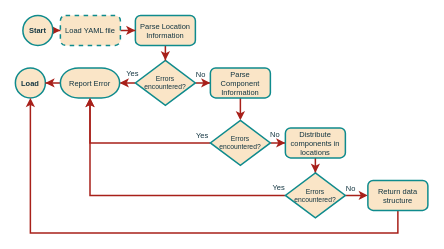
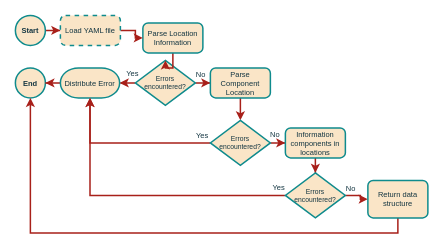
(38, 30) -> (30, 30)
(165, 30) -> (173, 38)
(30, 83) -> (30, 83)
(90, 83) -> (90, 83)
(240, 83) -> (240, 83)
(315, 143) -> (315, 143)
(398, 195) -> (398, 199)
